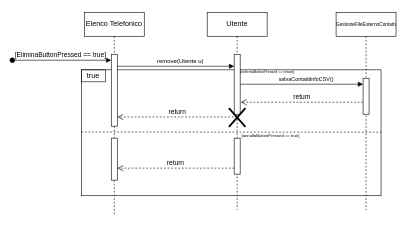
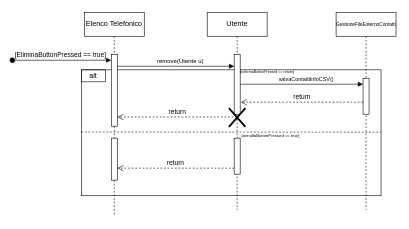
(93, 76) -> (93, 76)
